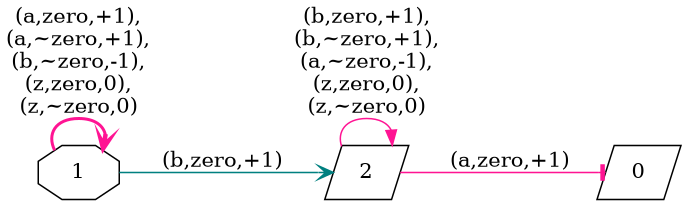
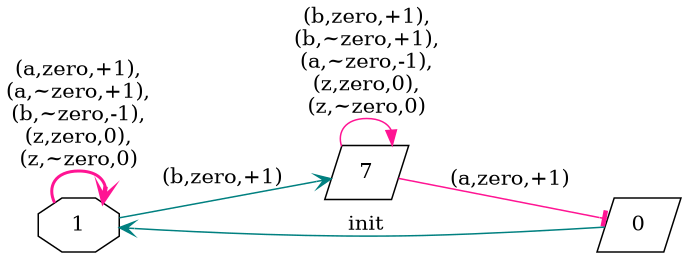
(367, 172) -> (367, 172)
none -> (370, 236)
